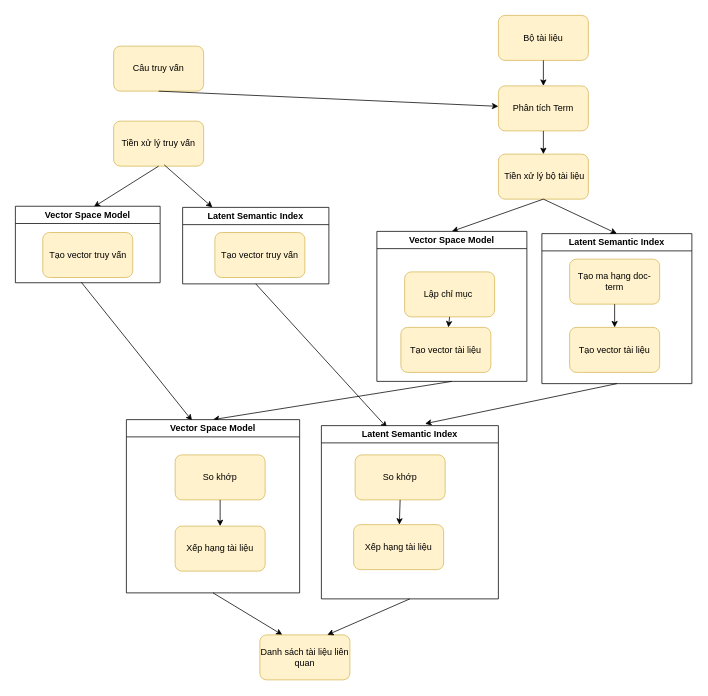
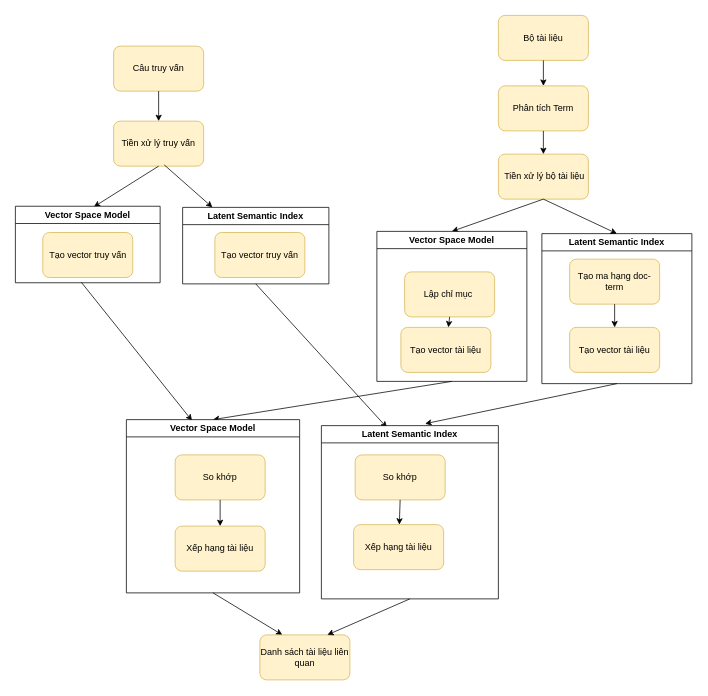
(326, 99) -> (159, 103)
